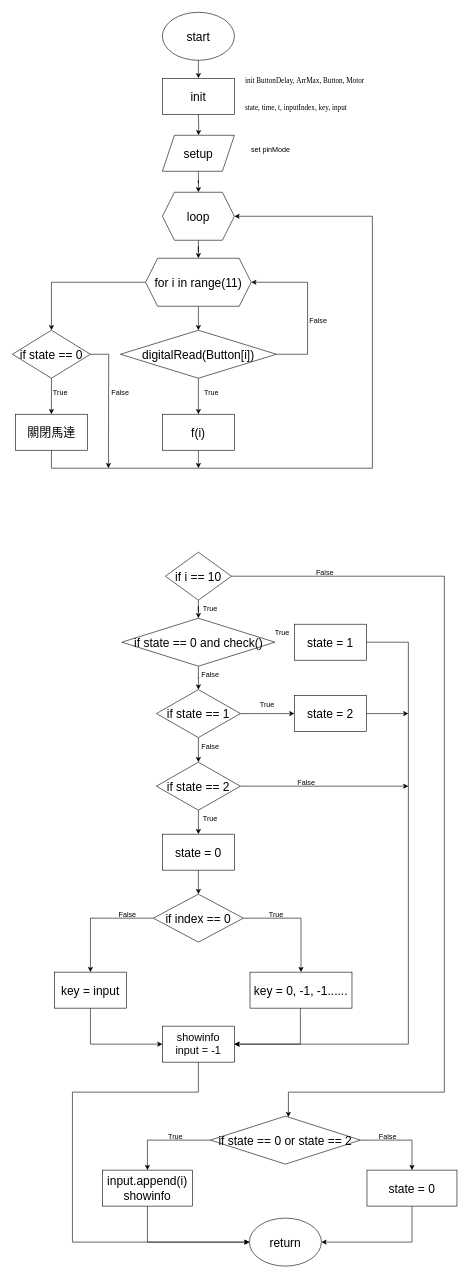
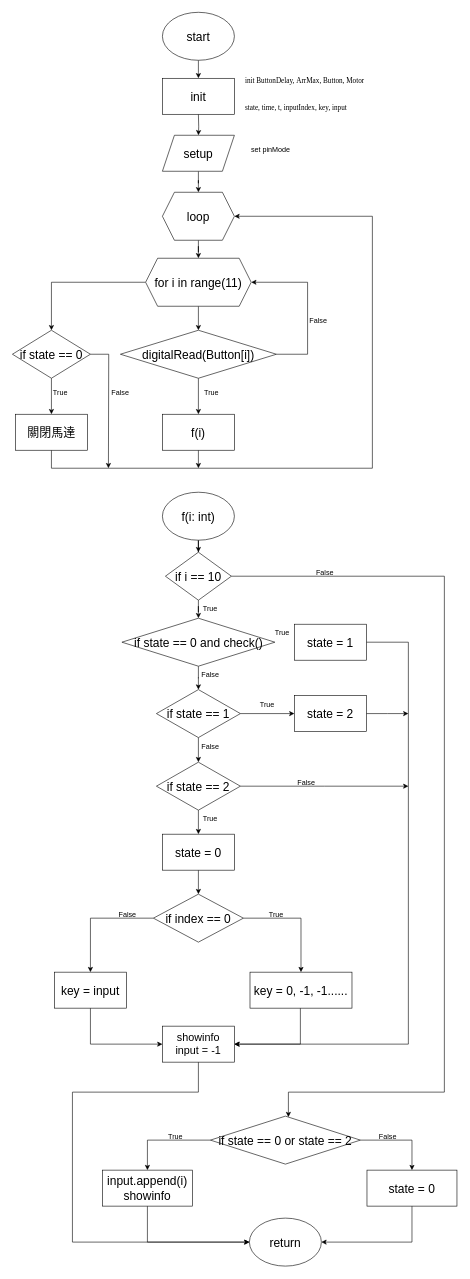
none -> (198, 516)
none -> (198, 548)
